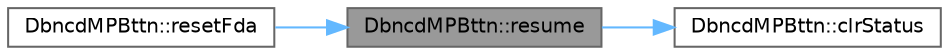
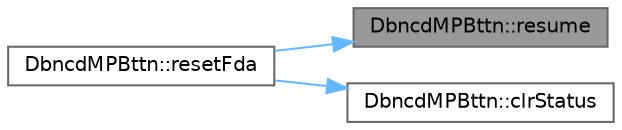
(628, 27) -> (301, 83)
